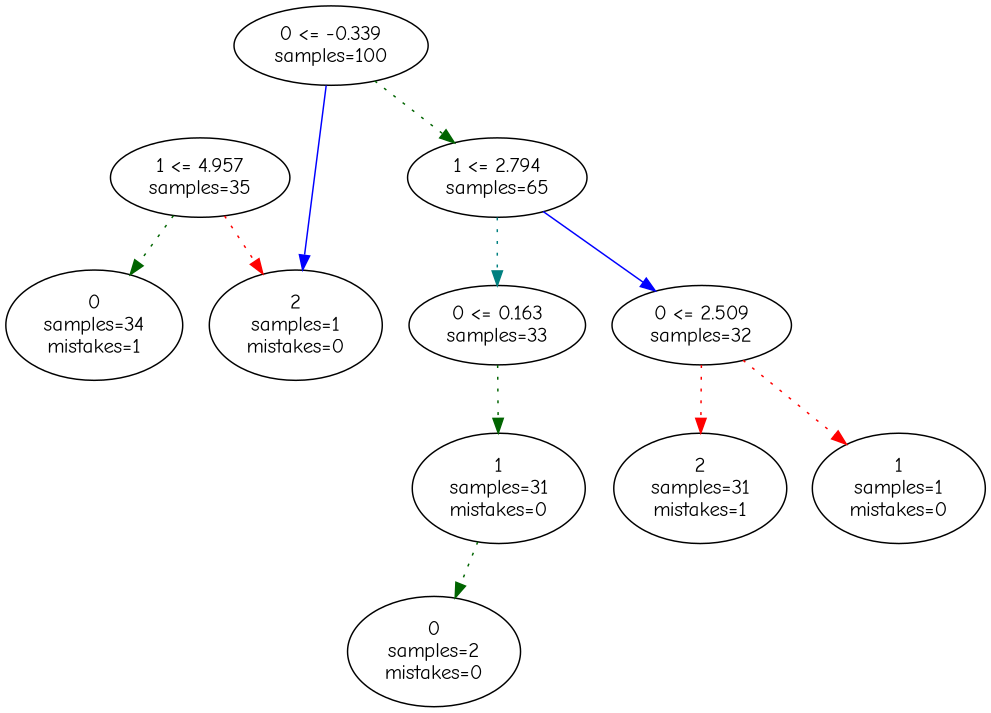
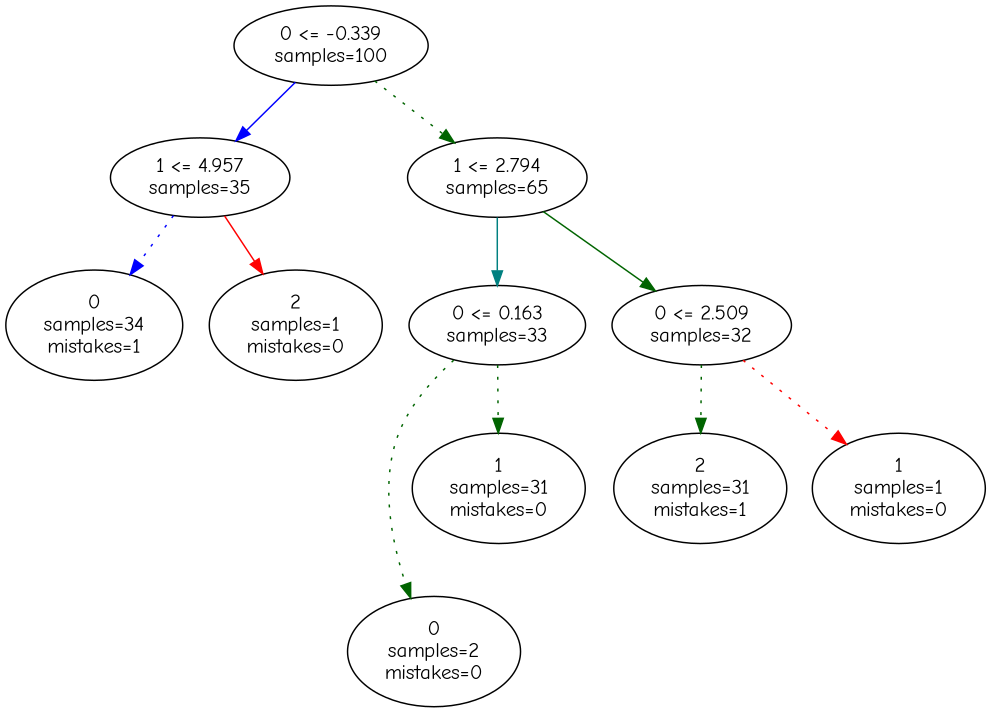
(315, 170) -> (271, 106)
(156, 239) -> (156, 239)
(240, 239) -> (240, 239)
(497, 244) -> (497, 244)
(593, 247) -> (593, 247)
(701, 392) -> (701, 392)
(469, 563) -> (391, 463)
